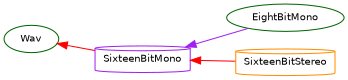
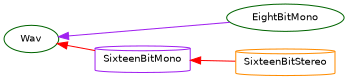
(222, 36) -> (149, 29)
